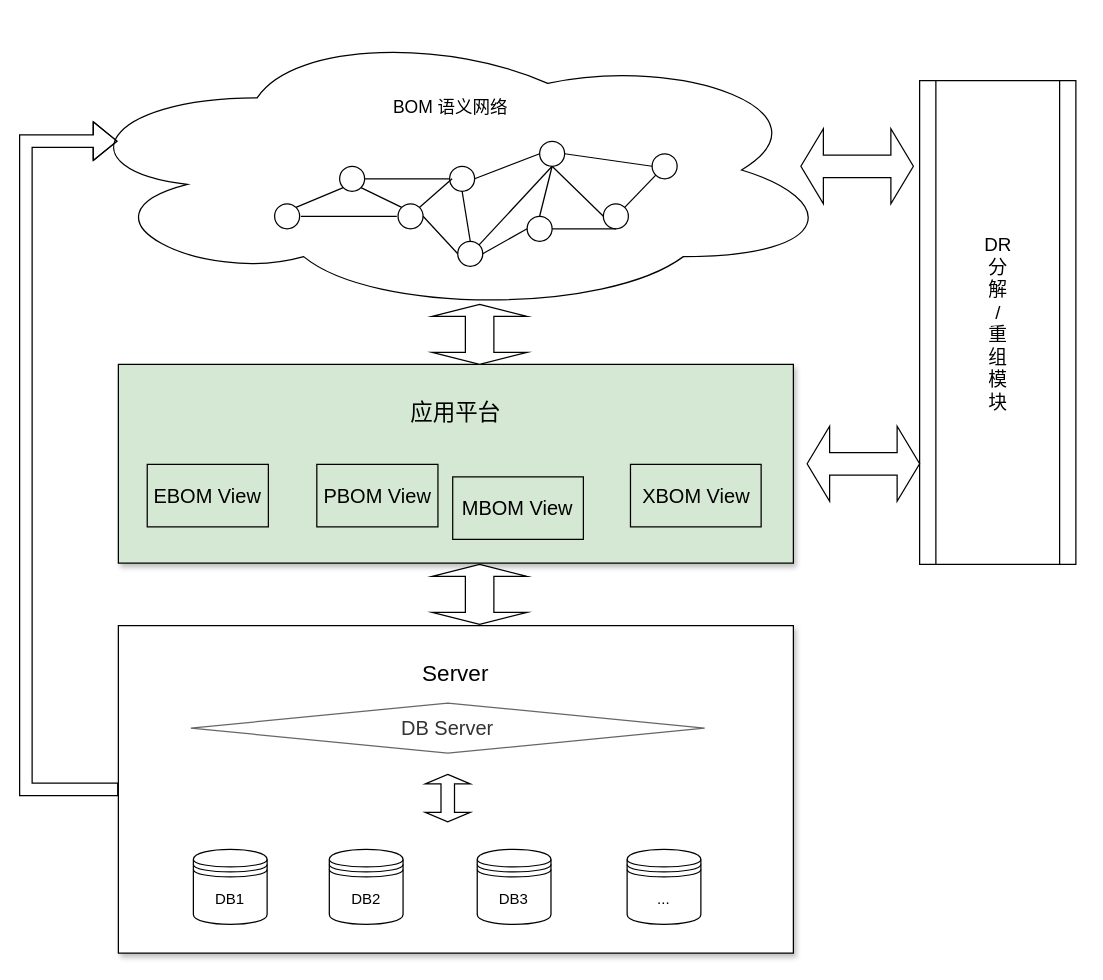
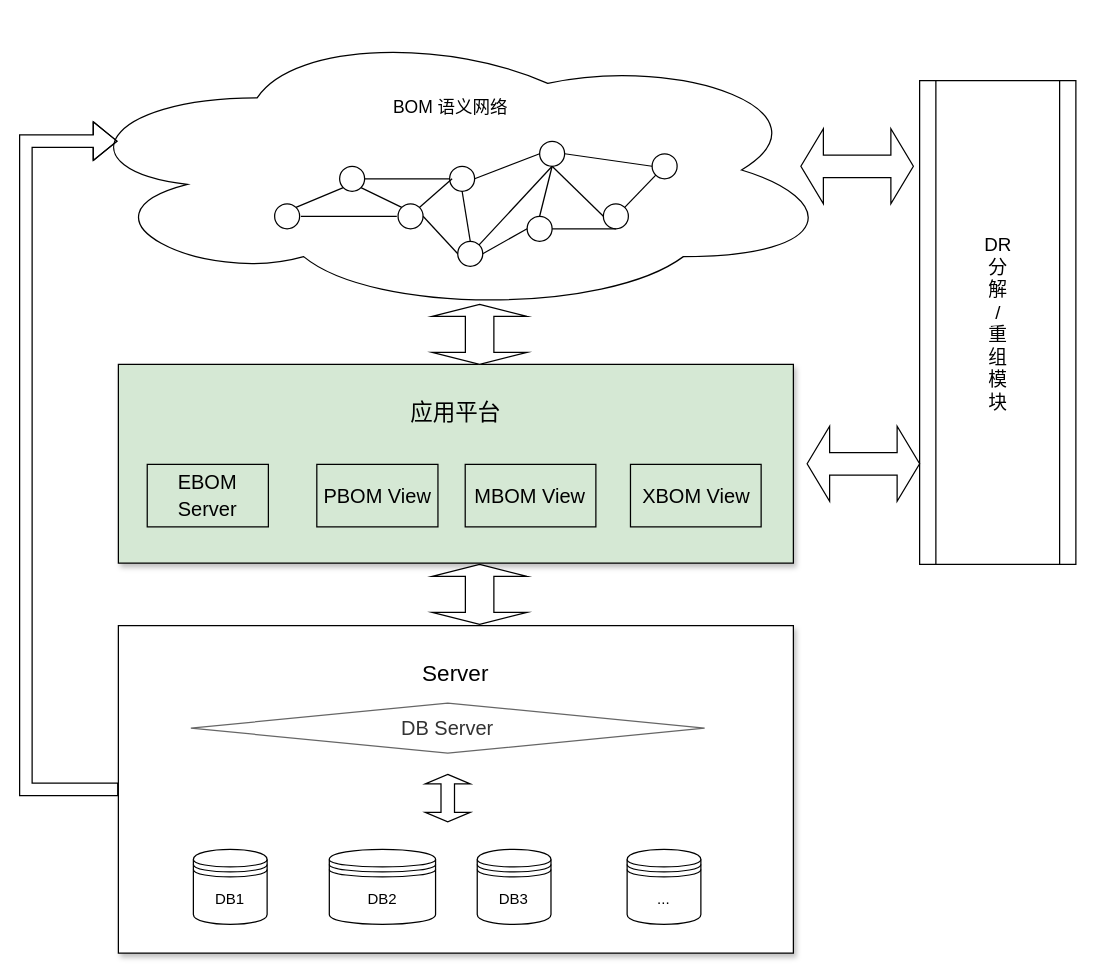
(208, 496) -> (208, 496)
(518, 508) -> (530, 496)
(366, 887) -> (382, 887)
